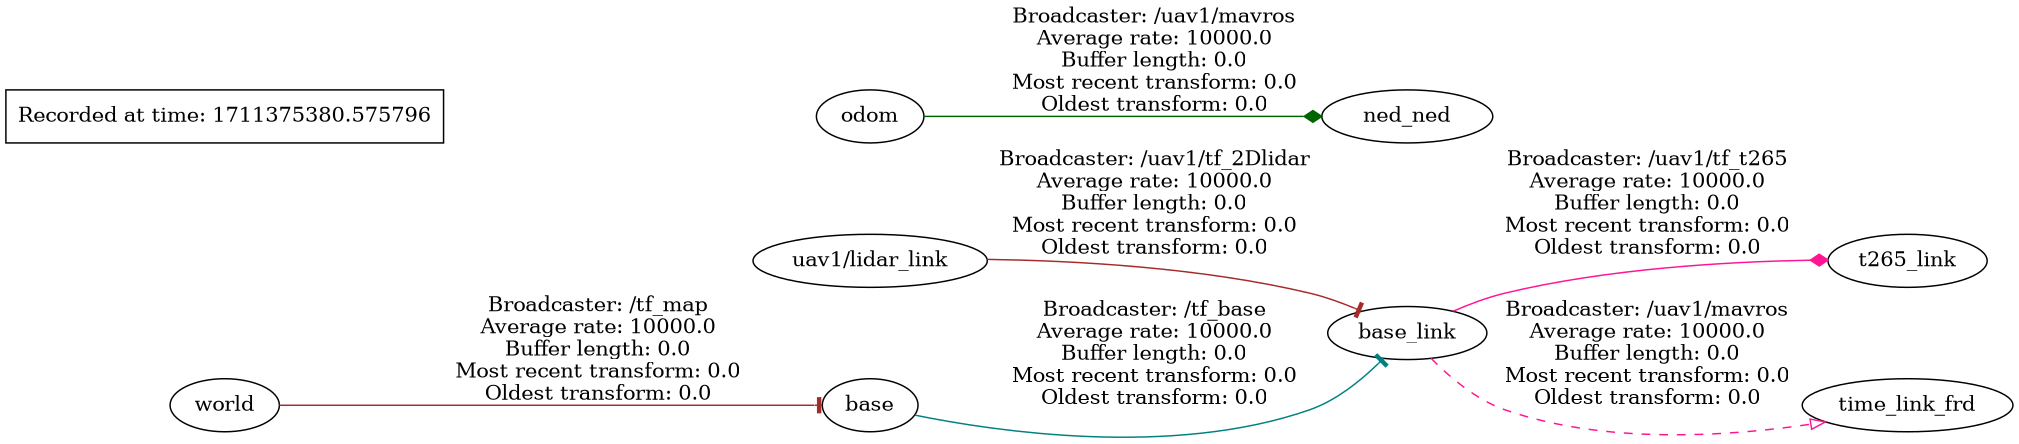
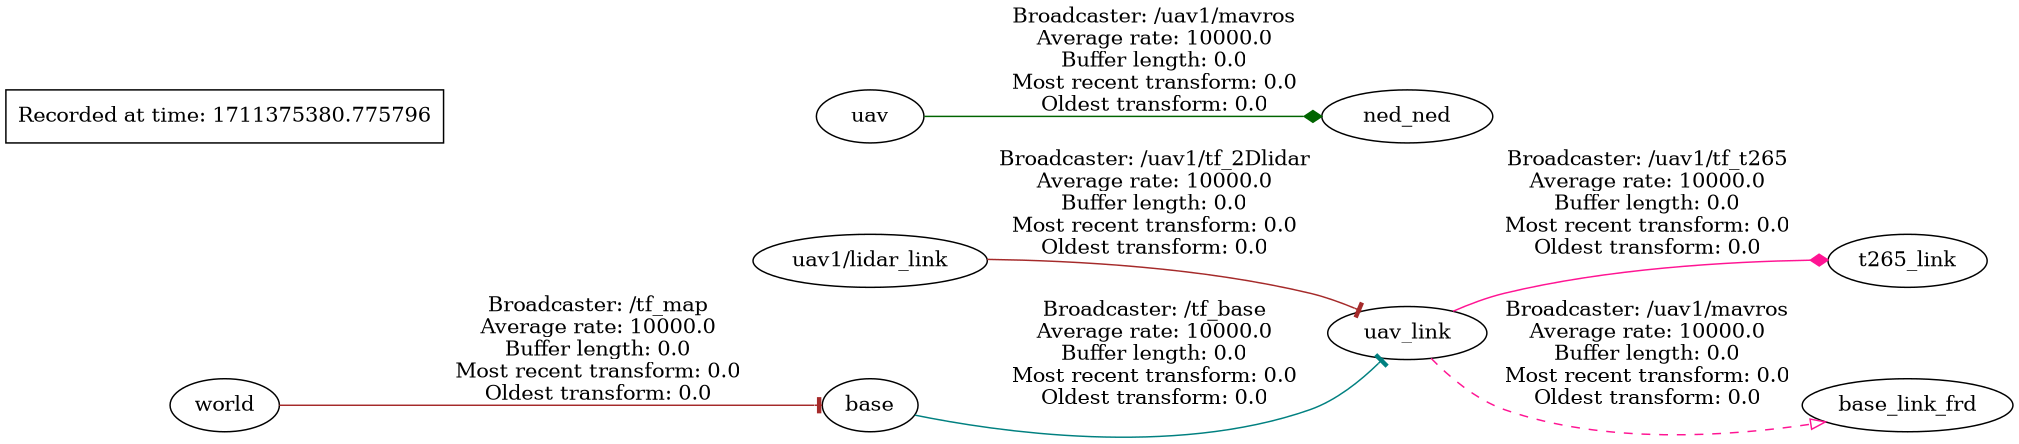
(225, 116) -> (225, 116)
(870, 116) -> (870, 116)
(1407, 333) -> (1407, 333)
(1908, 405) -> (1908, 405)
